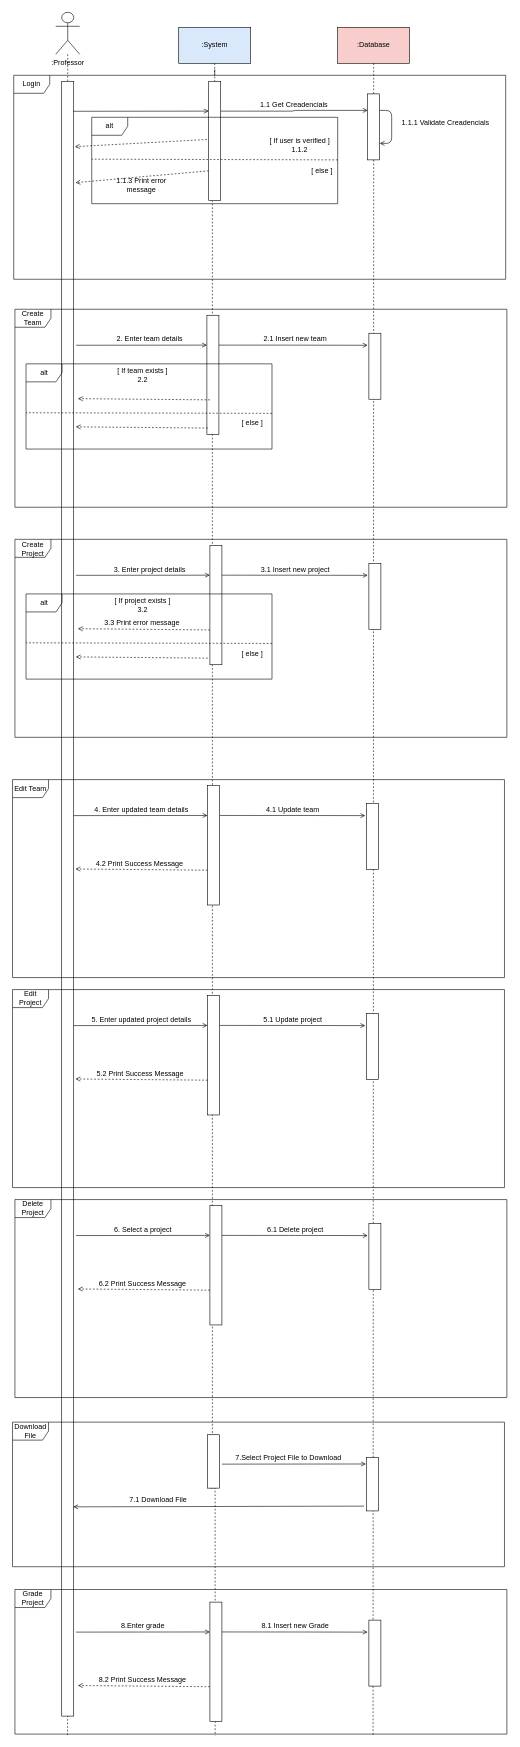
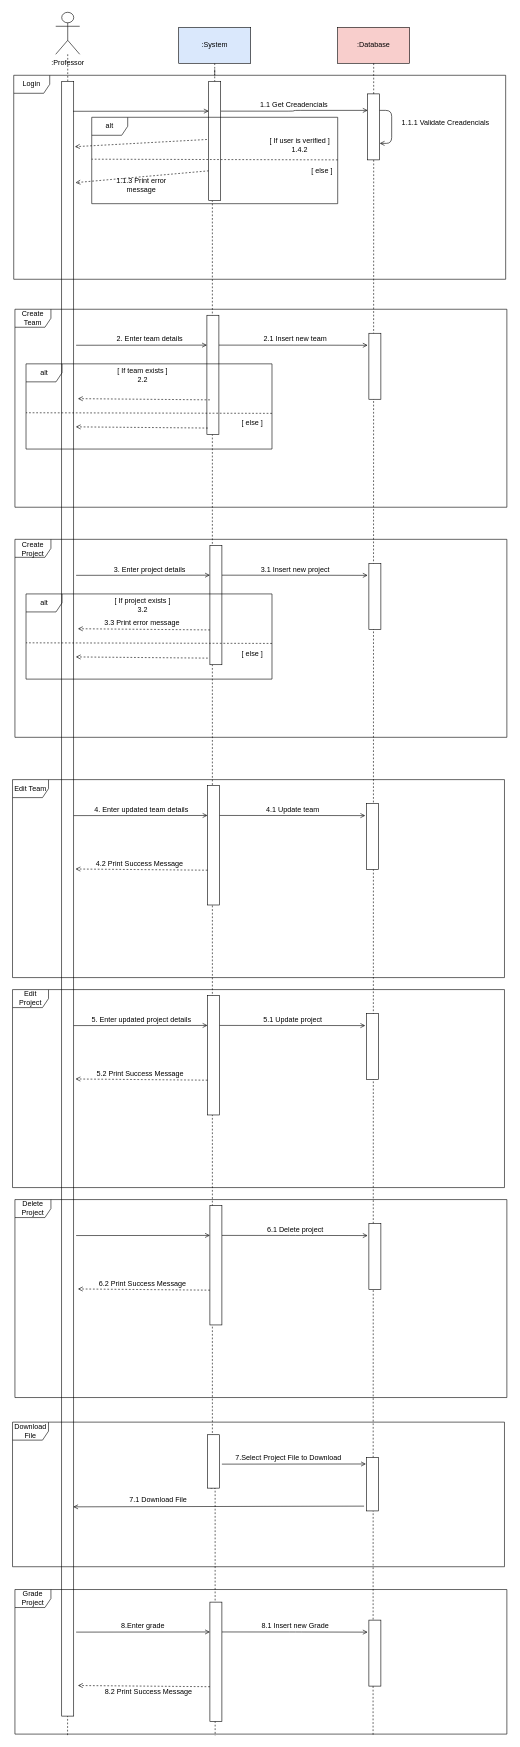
(300, 146) -> (300, 146)
(143, 1230) -> none
(142, 1680) -> (148, 1692)
